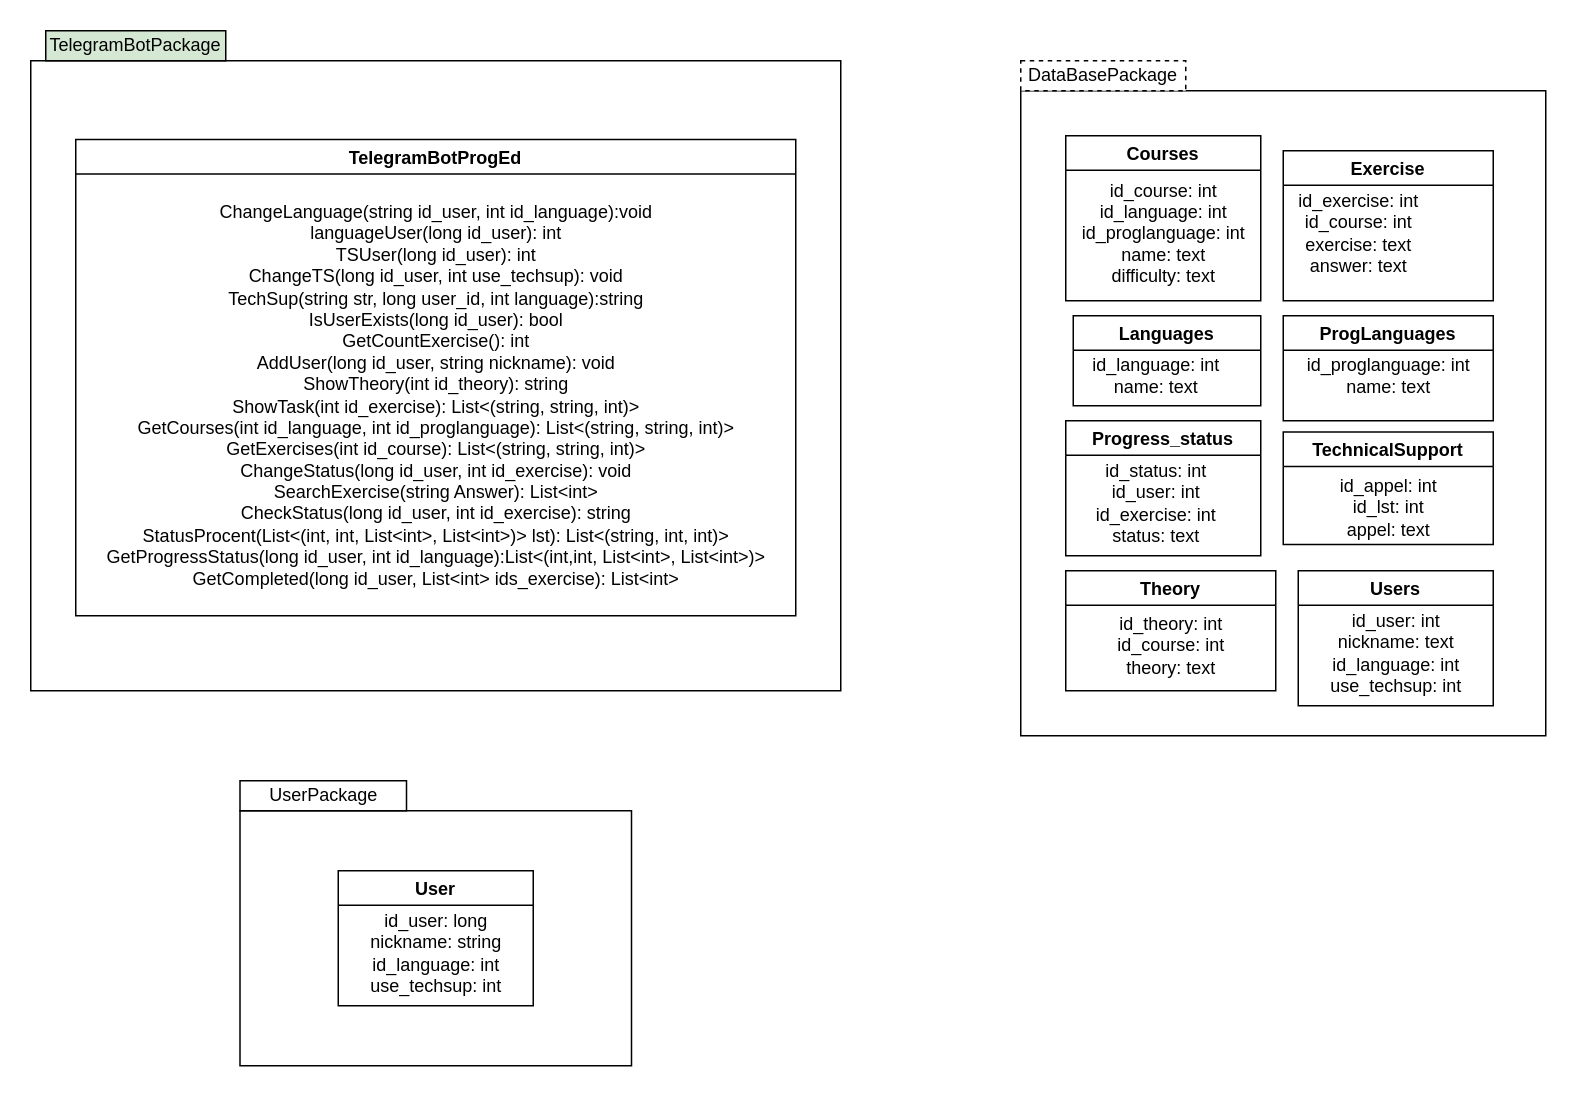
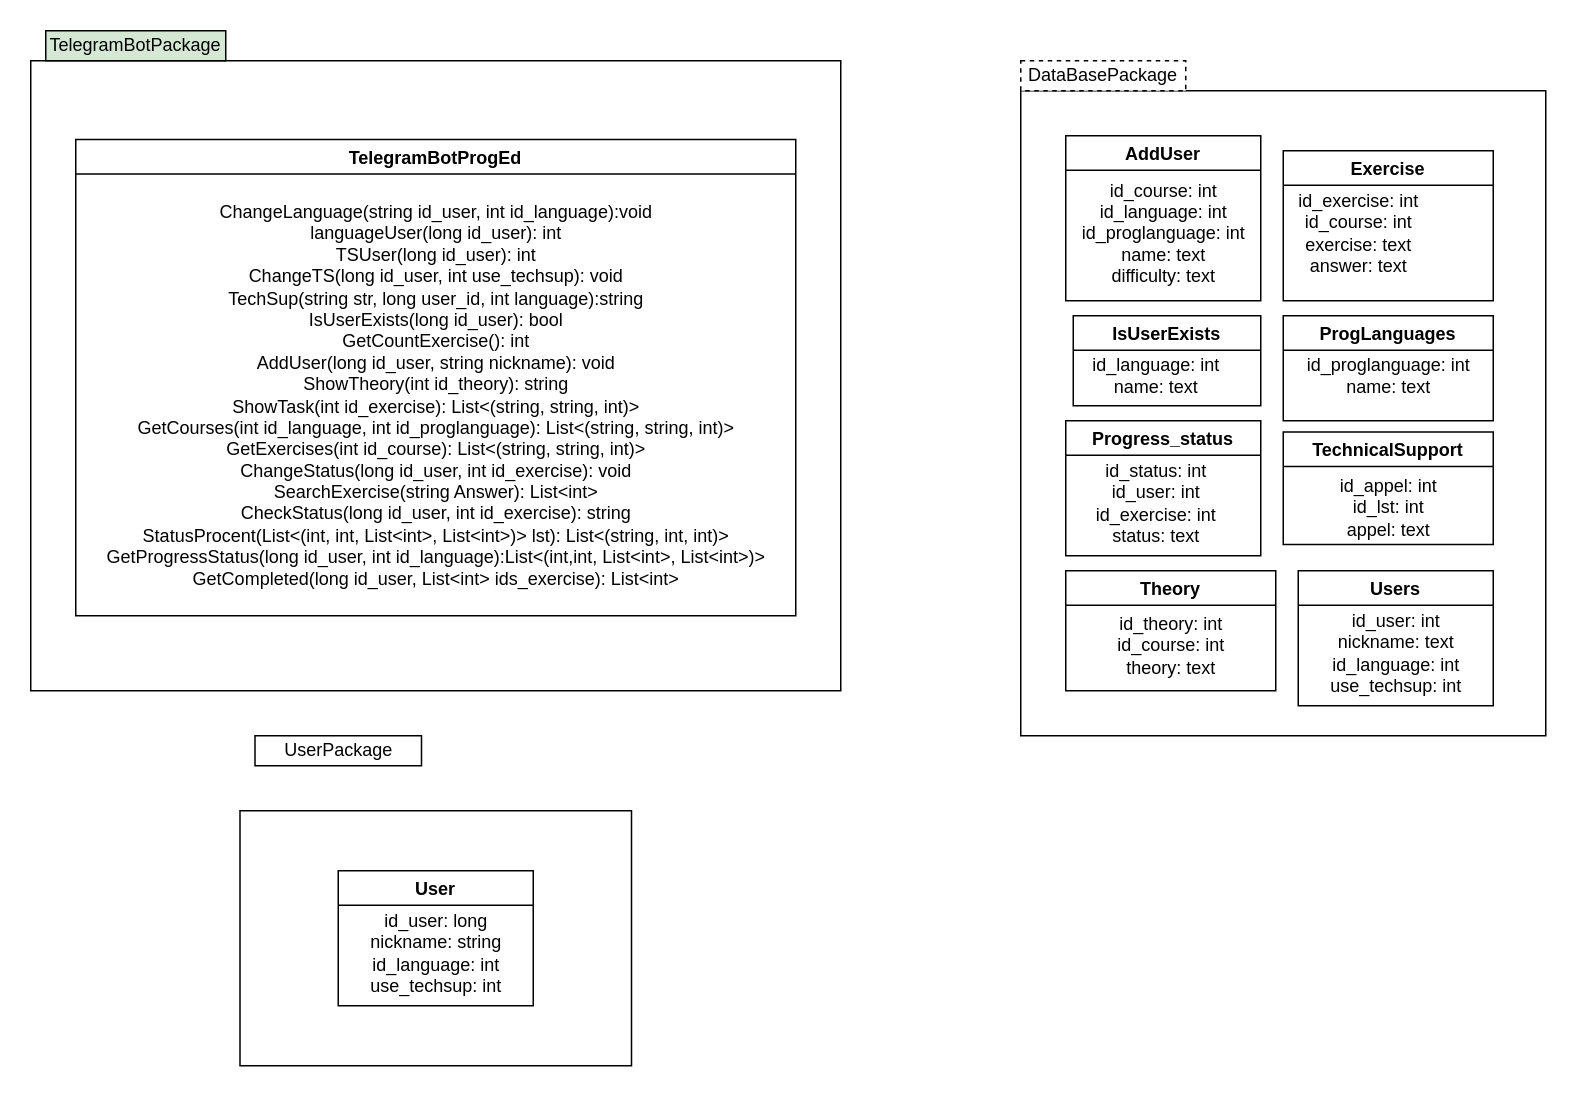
(1163, 154) -> (1163, 154)
(1166, 334) -> (1166, 334)
(323, 796) -> (338, 751)
